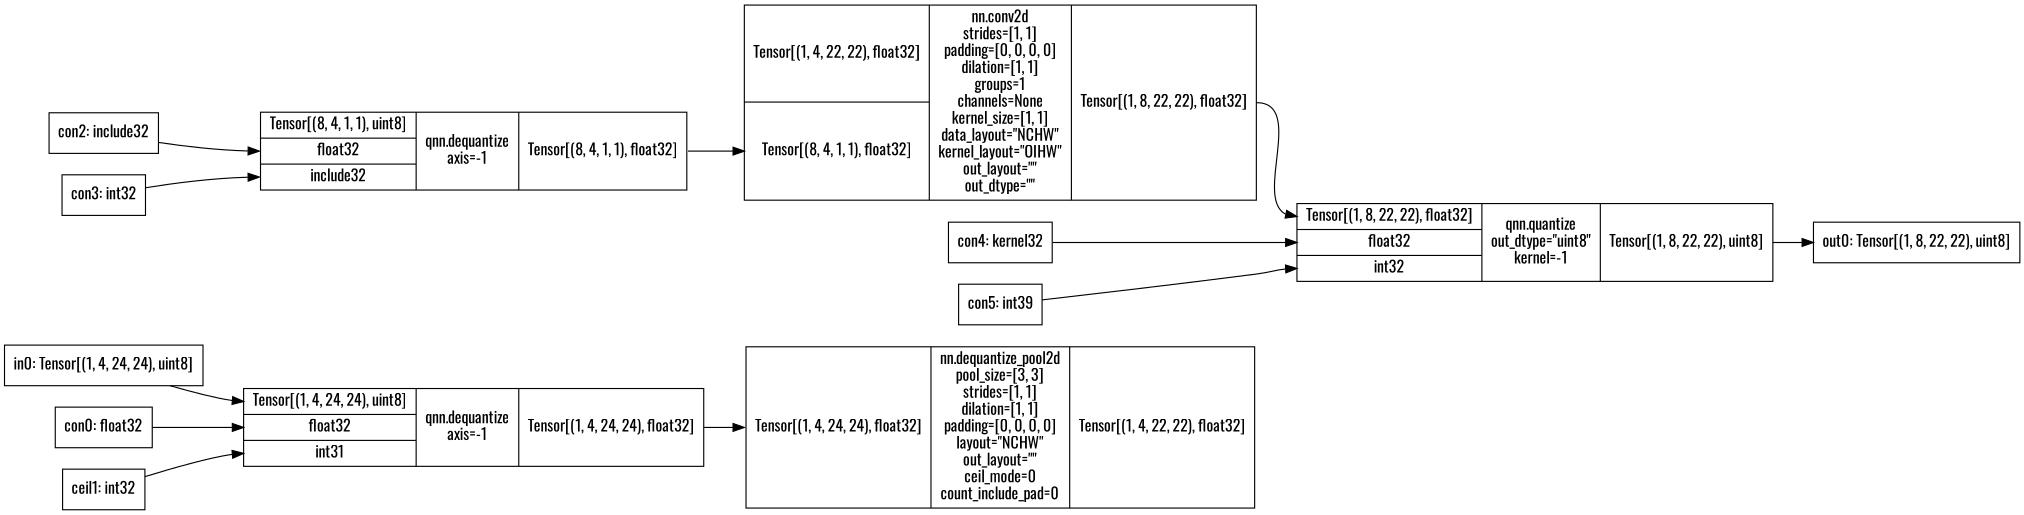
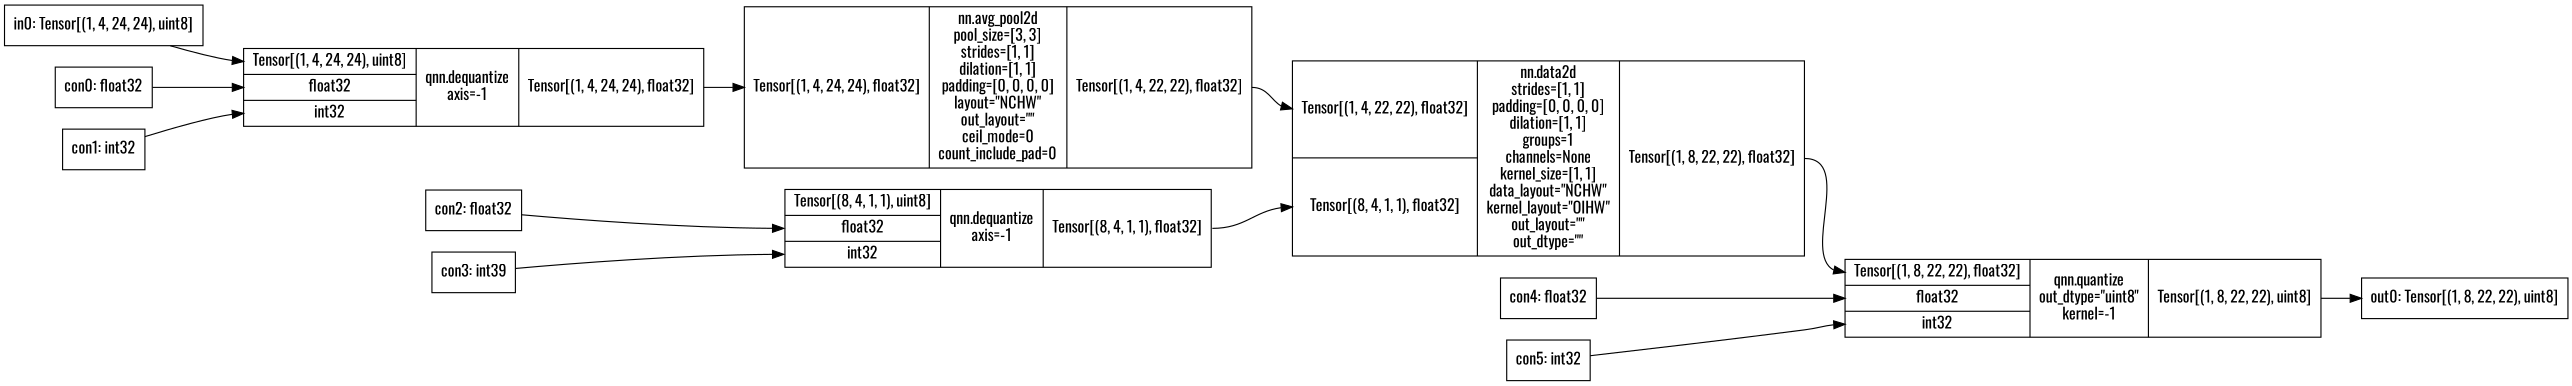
(1000, 17) -> (1548, 73)
none -> (1268, 94)
(104, 133) -> (474, 210)
(338, 176) -> (863, 254)
(104, 195) -> (474, 272)
(1000, 242) -> (1548, 298)
(1000, 304) -> (1548, 360)
(1000, 359) -> (998, 19)
(330, 453) -> (330, 113)
(104, 489) -> (104, 149)
